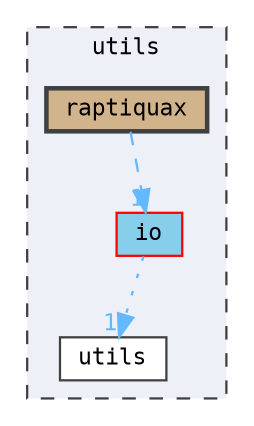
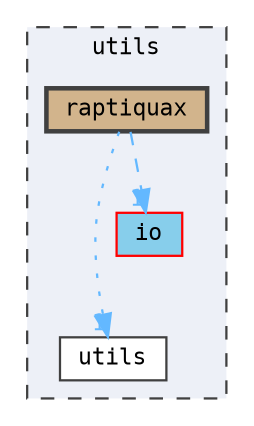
(135, 286) -> (96, 222)
